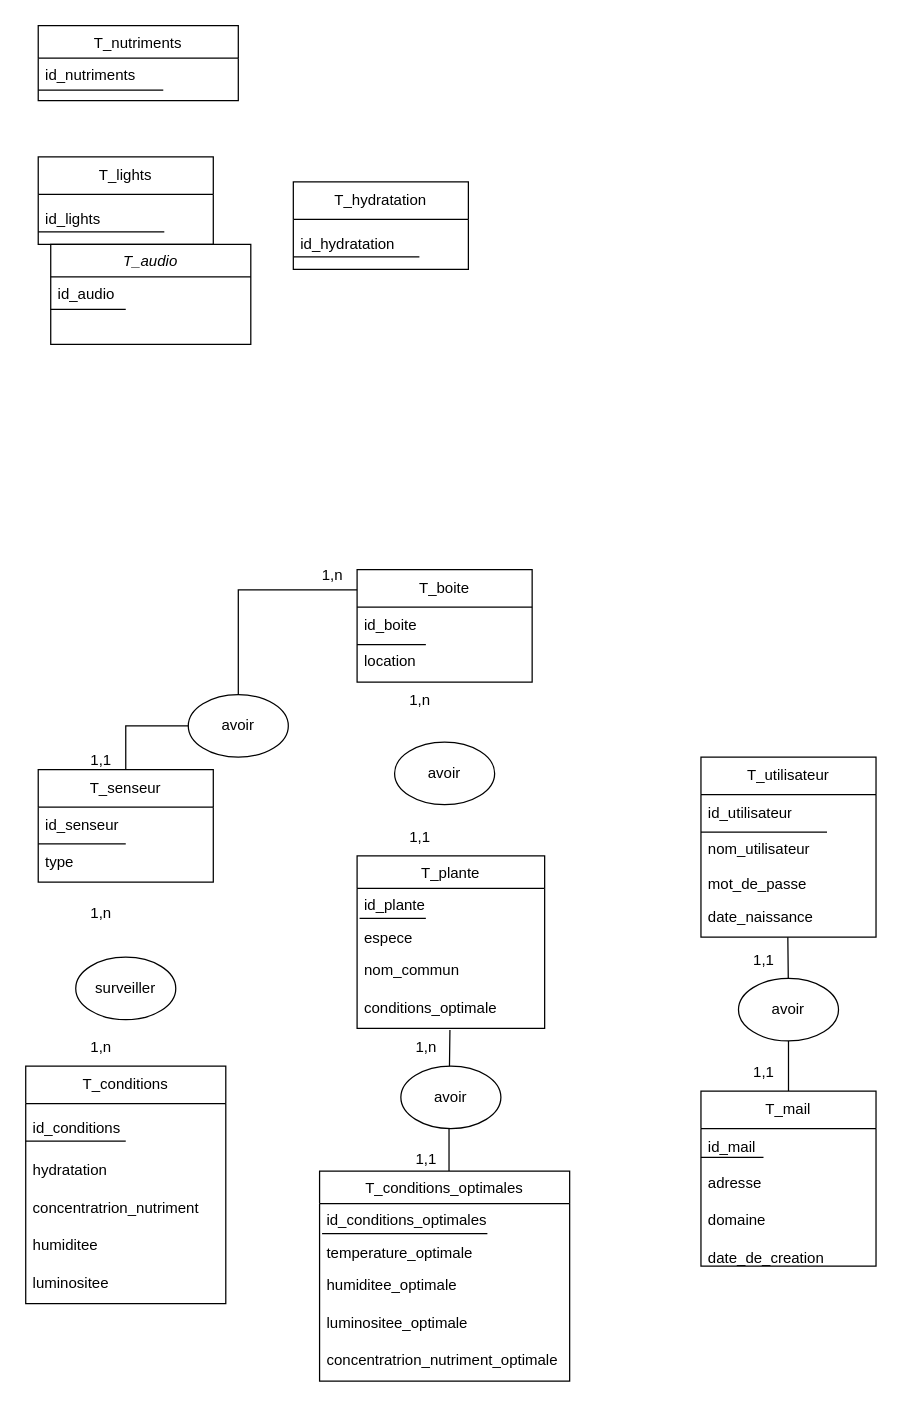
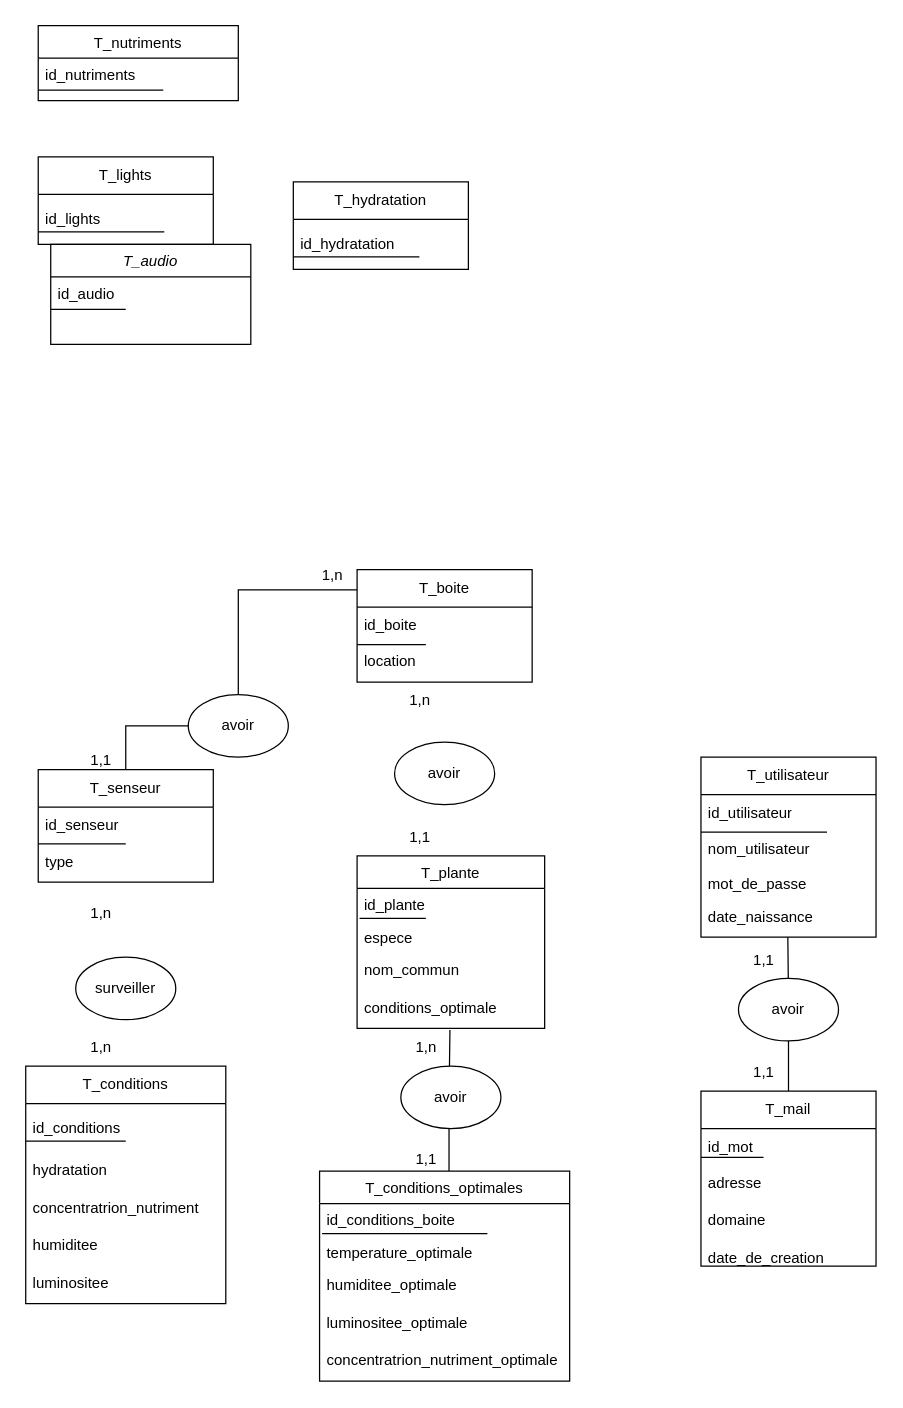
(732, 1147) -> (731, 1147)
(413, 1220) -> (398, 1220)
